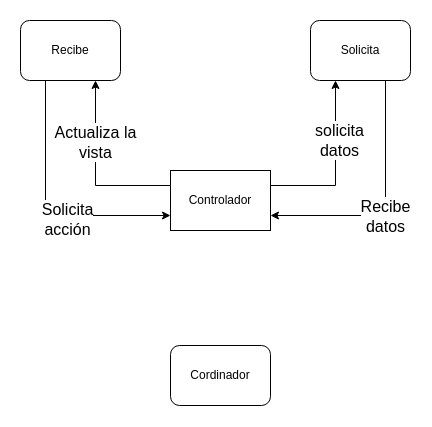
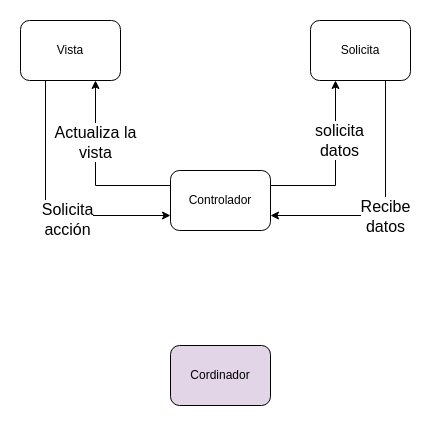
(71, 51) -> (71, 51)
(221, 201) -> (221, 201)
(221, 376) -> (221, 376)
